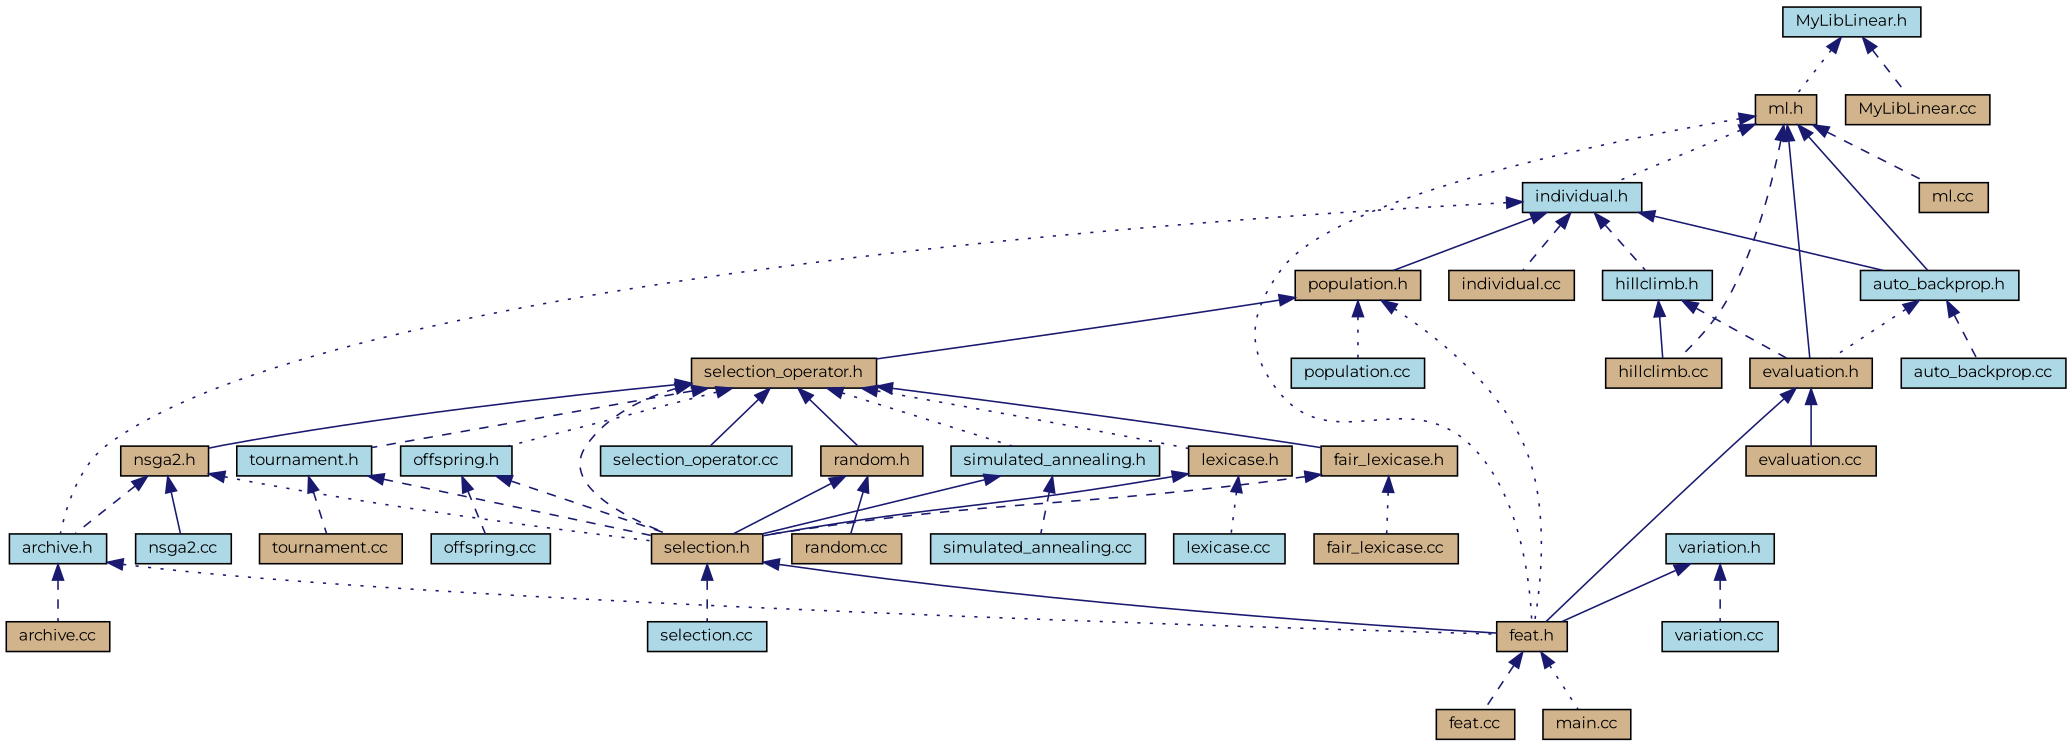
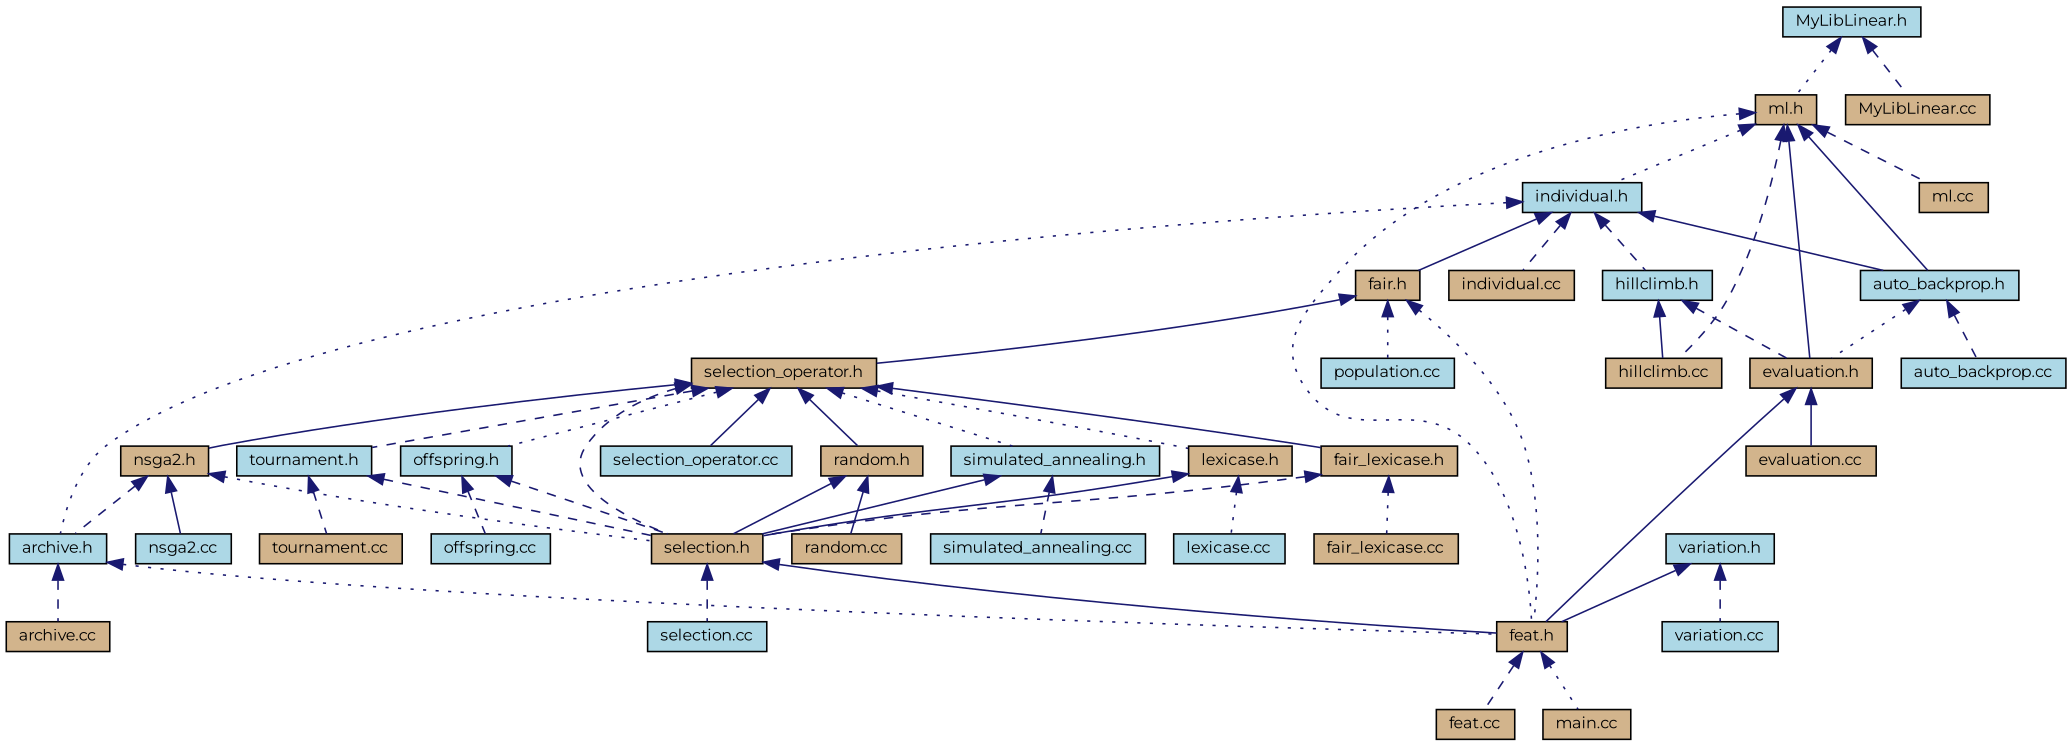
(1358, 285) -> (1388, 285)
